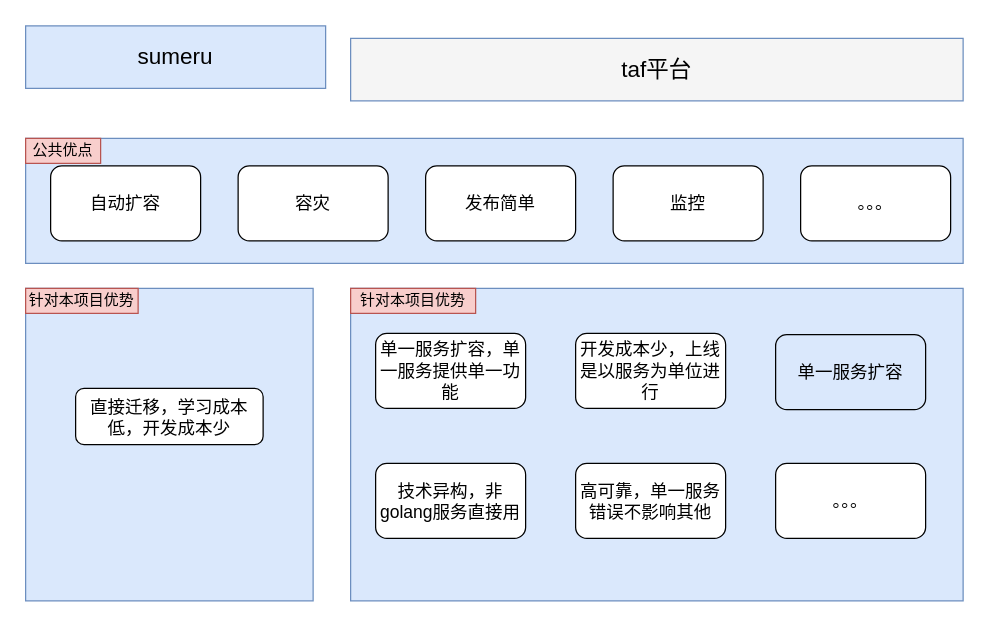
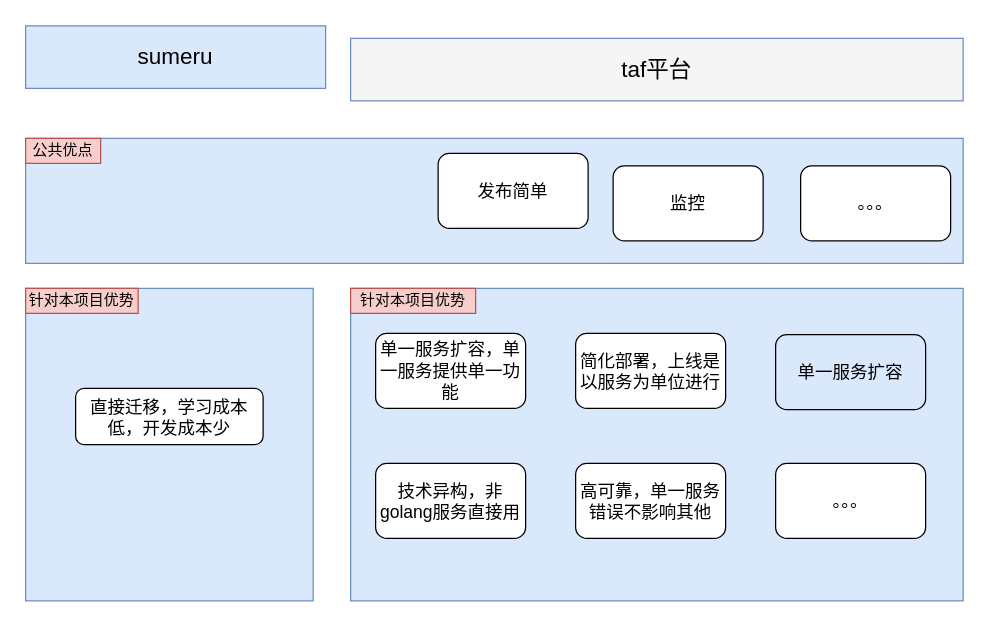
(126, 203) -> none
(313, 203) -> none
(501, 203) -> (513, 191)
(651, 371) -> (651, 371)
